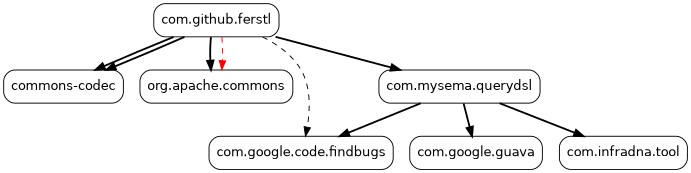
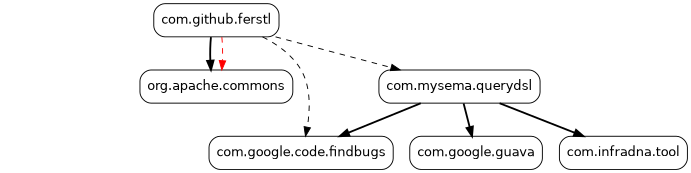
(333, 52) -> (333, 52)
(64, 87) -> none
